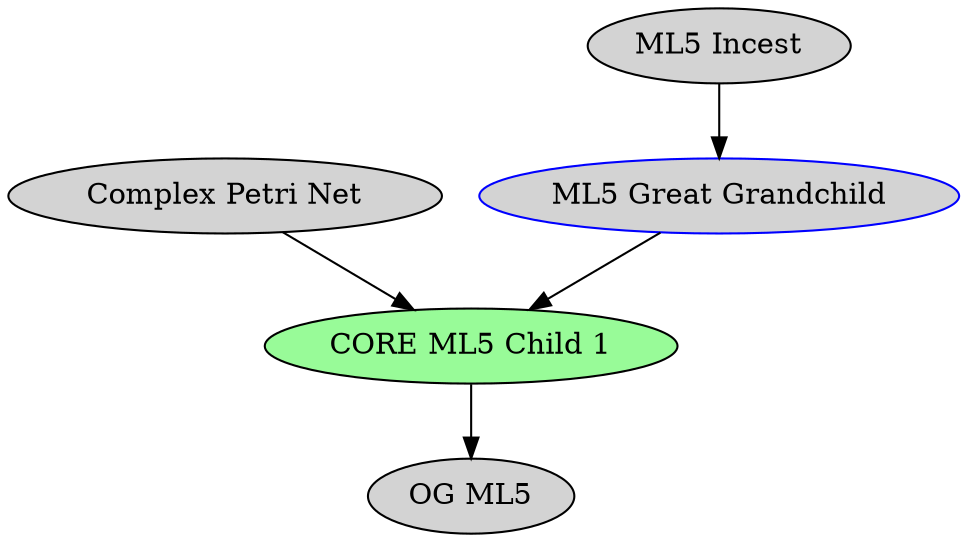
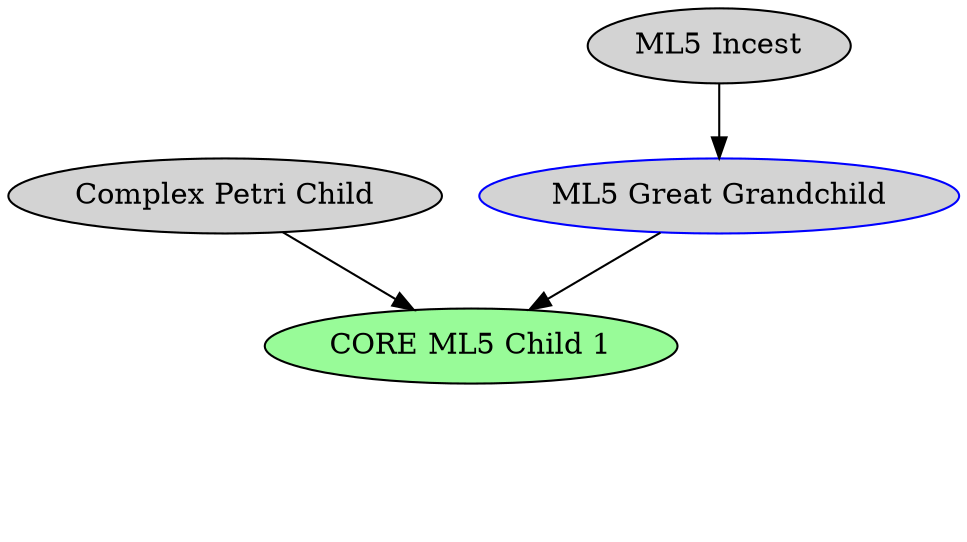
(225, 196) -> (225, 196)
(471, 496) -> none
